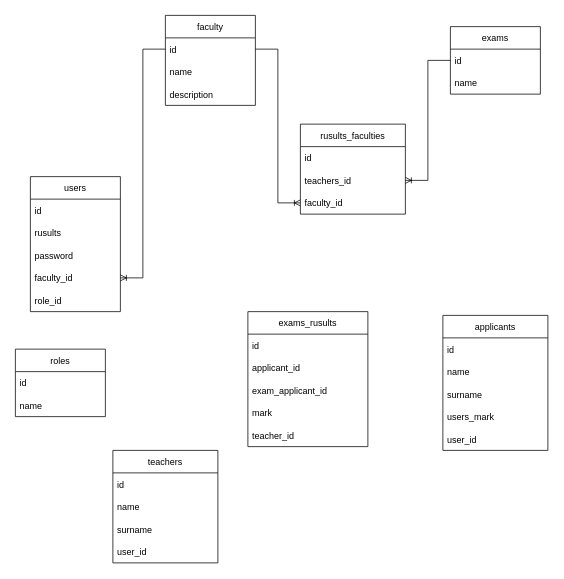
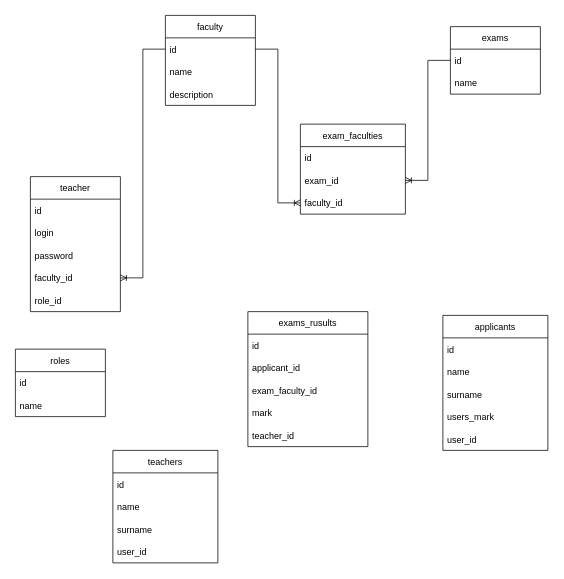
(353, 136) -> (353, 136)
(331, 181) -> (321, 181)
(75, 188) -> (75, 188)
(51, 233) -> (45, 233)
(291, 391) -> (287, 391)
